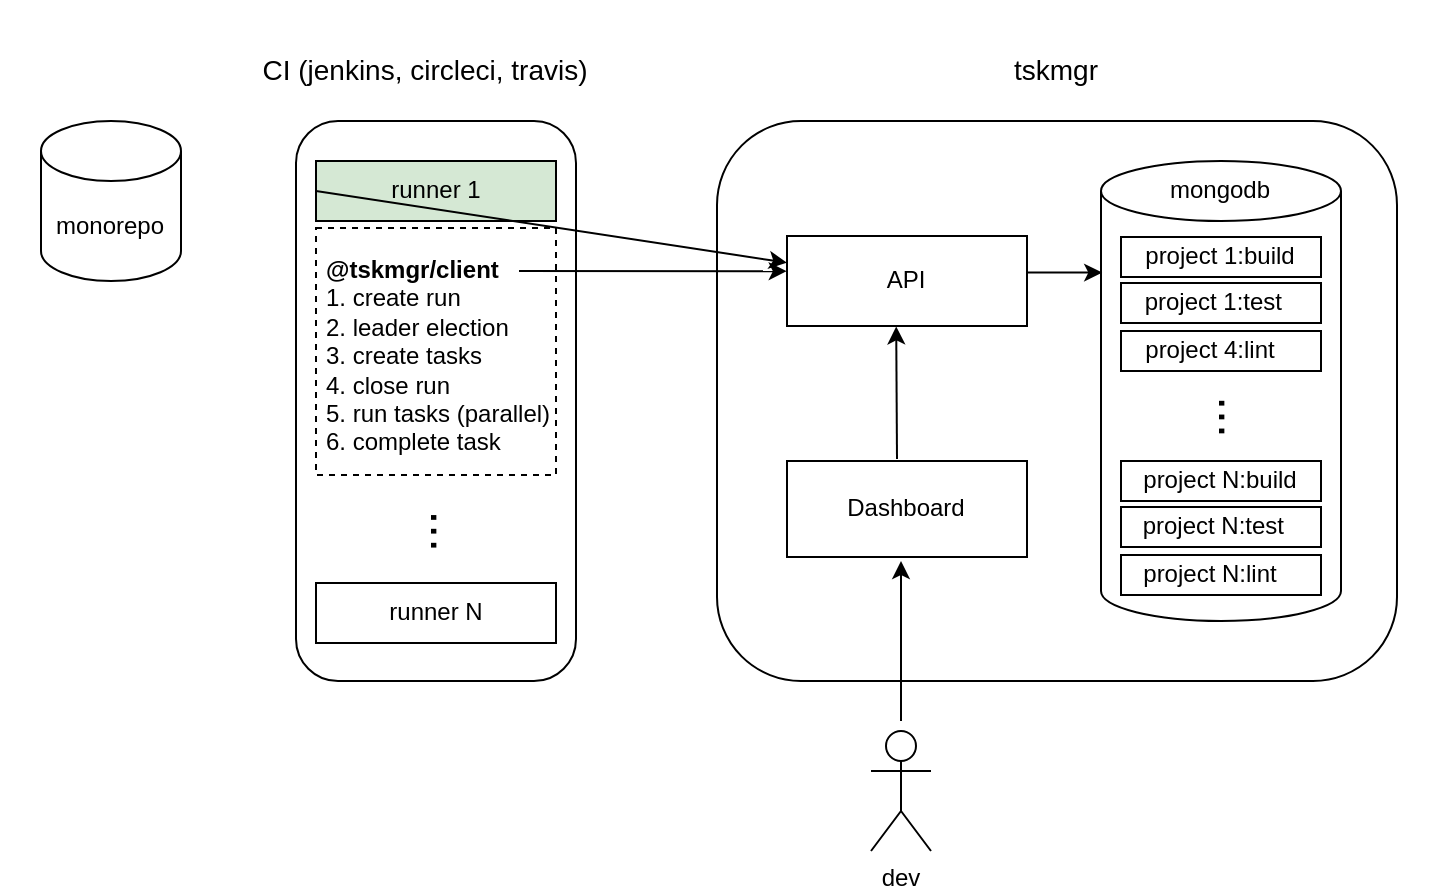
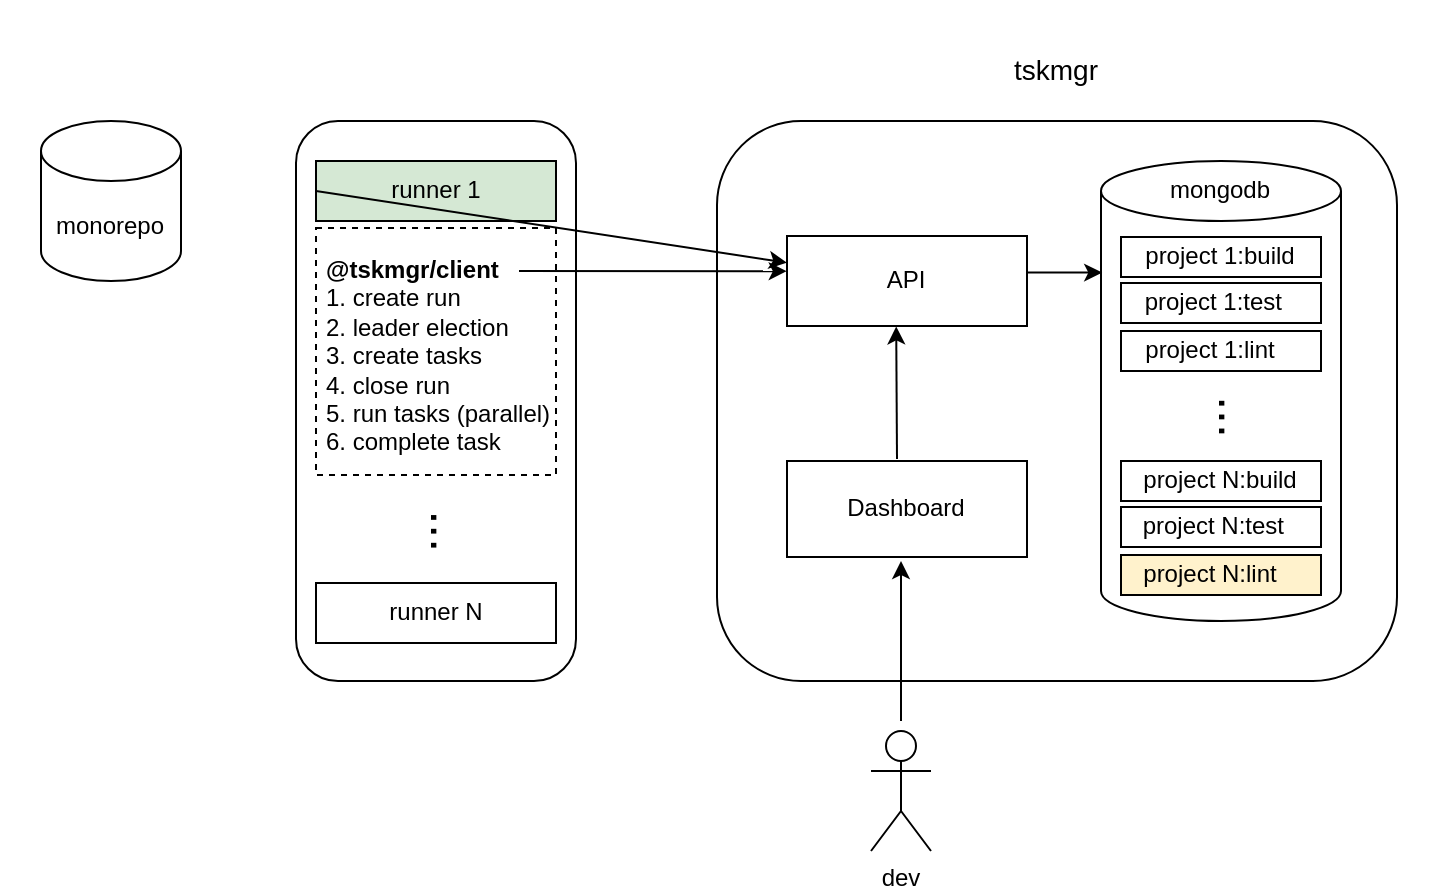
(426, 71) -> none
(1221, 351) -> (1221, 351)
(1221, 575) -> (1221, 575)
